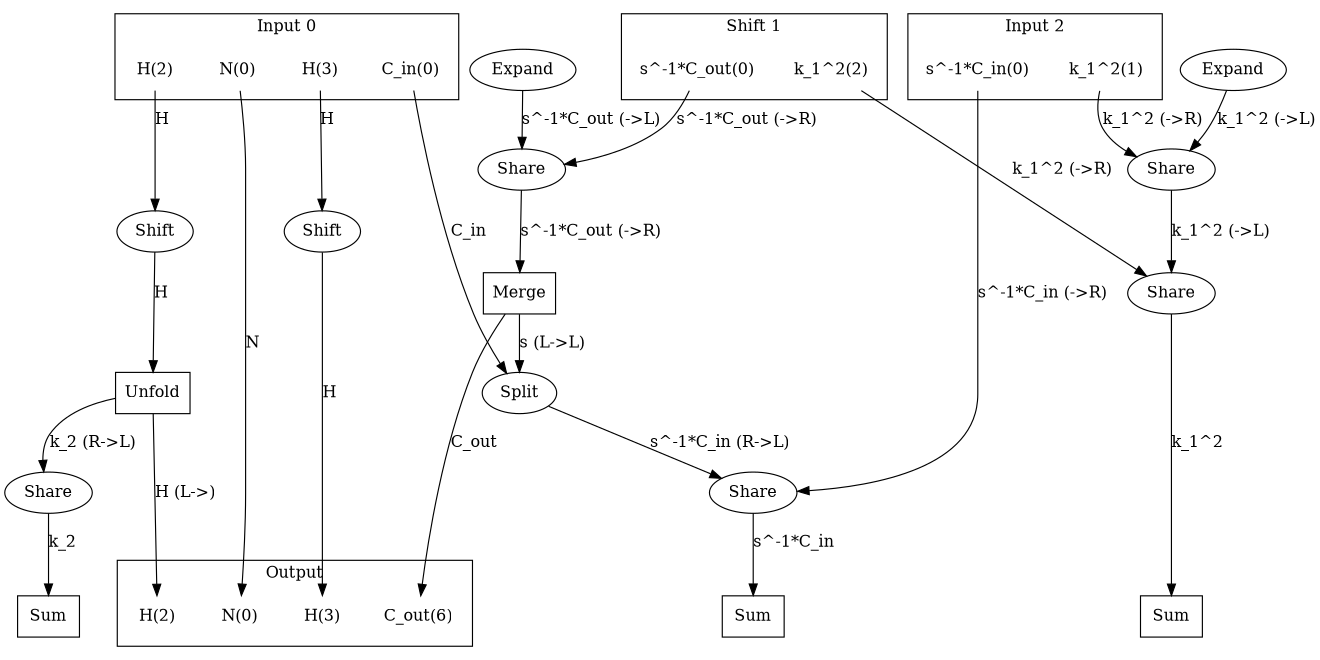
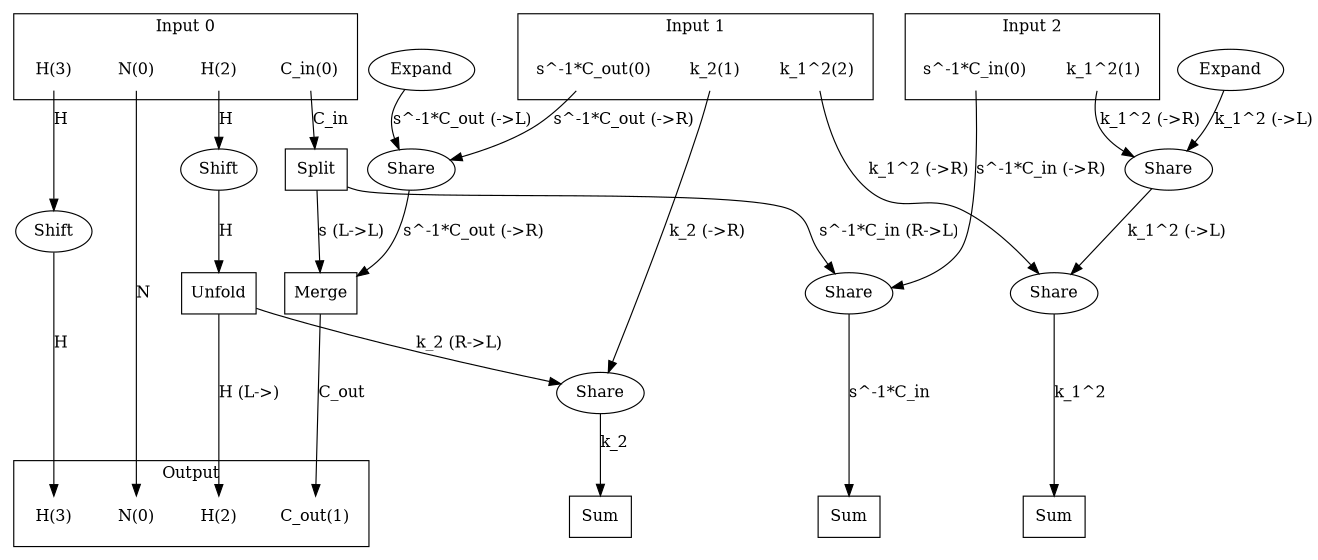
(754, 27) -> (696, 27)
none -> (715, 70)
(519, 337) -> (318, 225)
(519, 393) -> (316, 170)
(419, 616) -> (315, 517)
